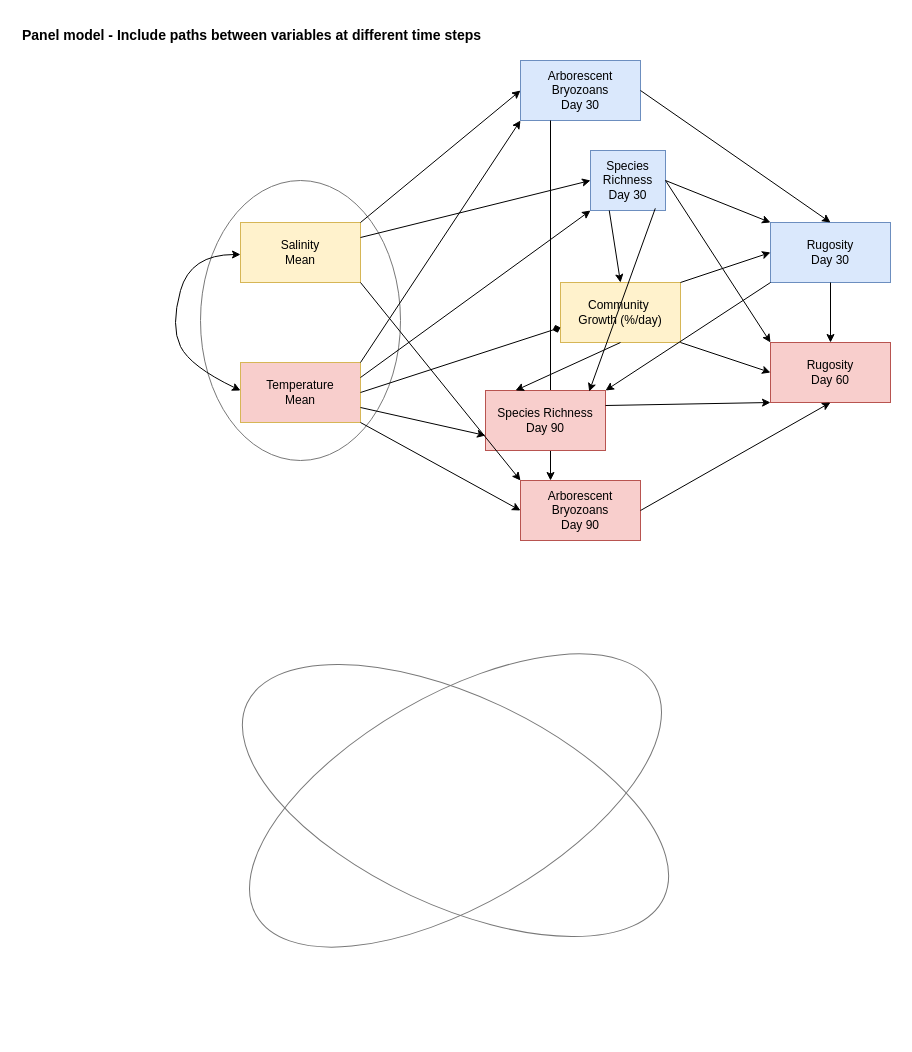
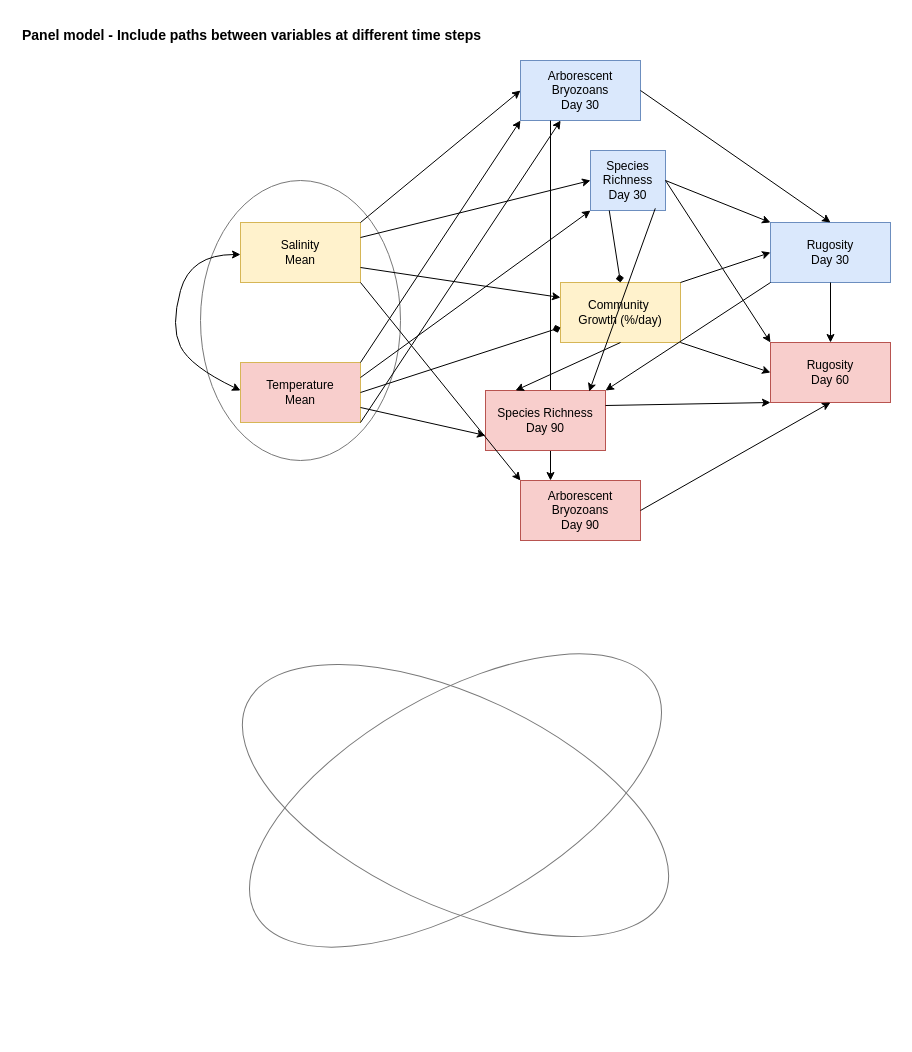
(619, 274) -> (619, 273)
none -> (457, 282)
(438, 465) -> (490, 228)
